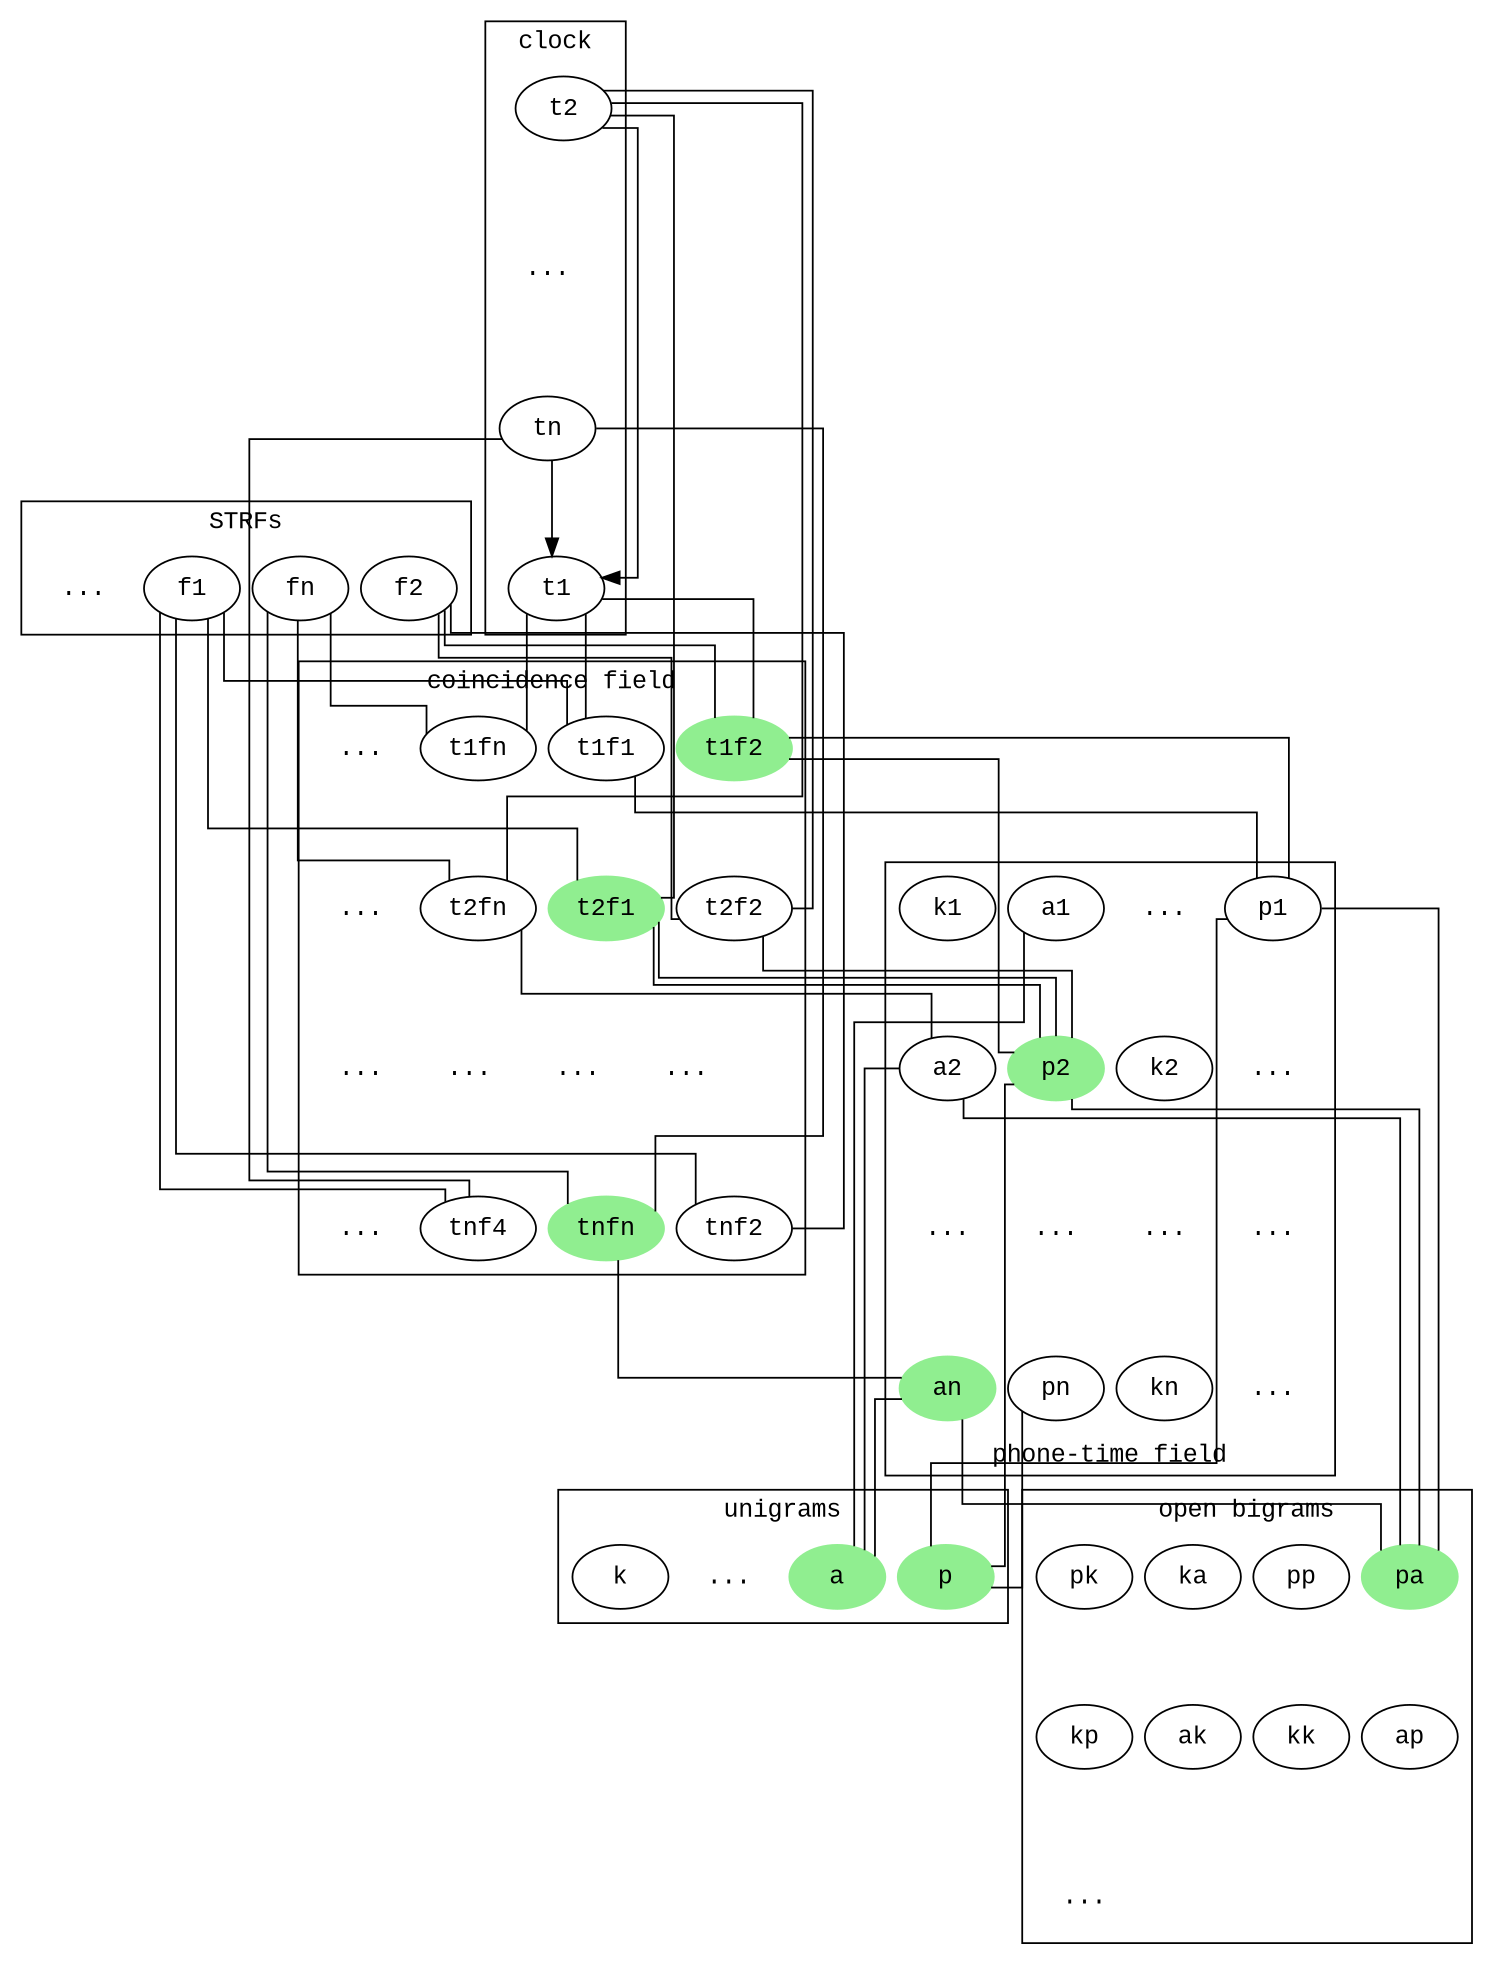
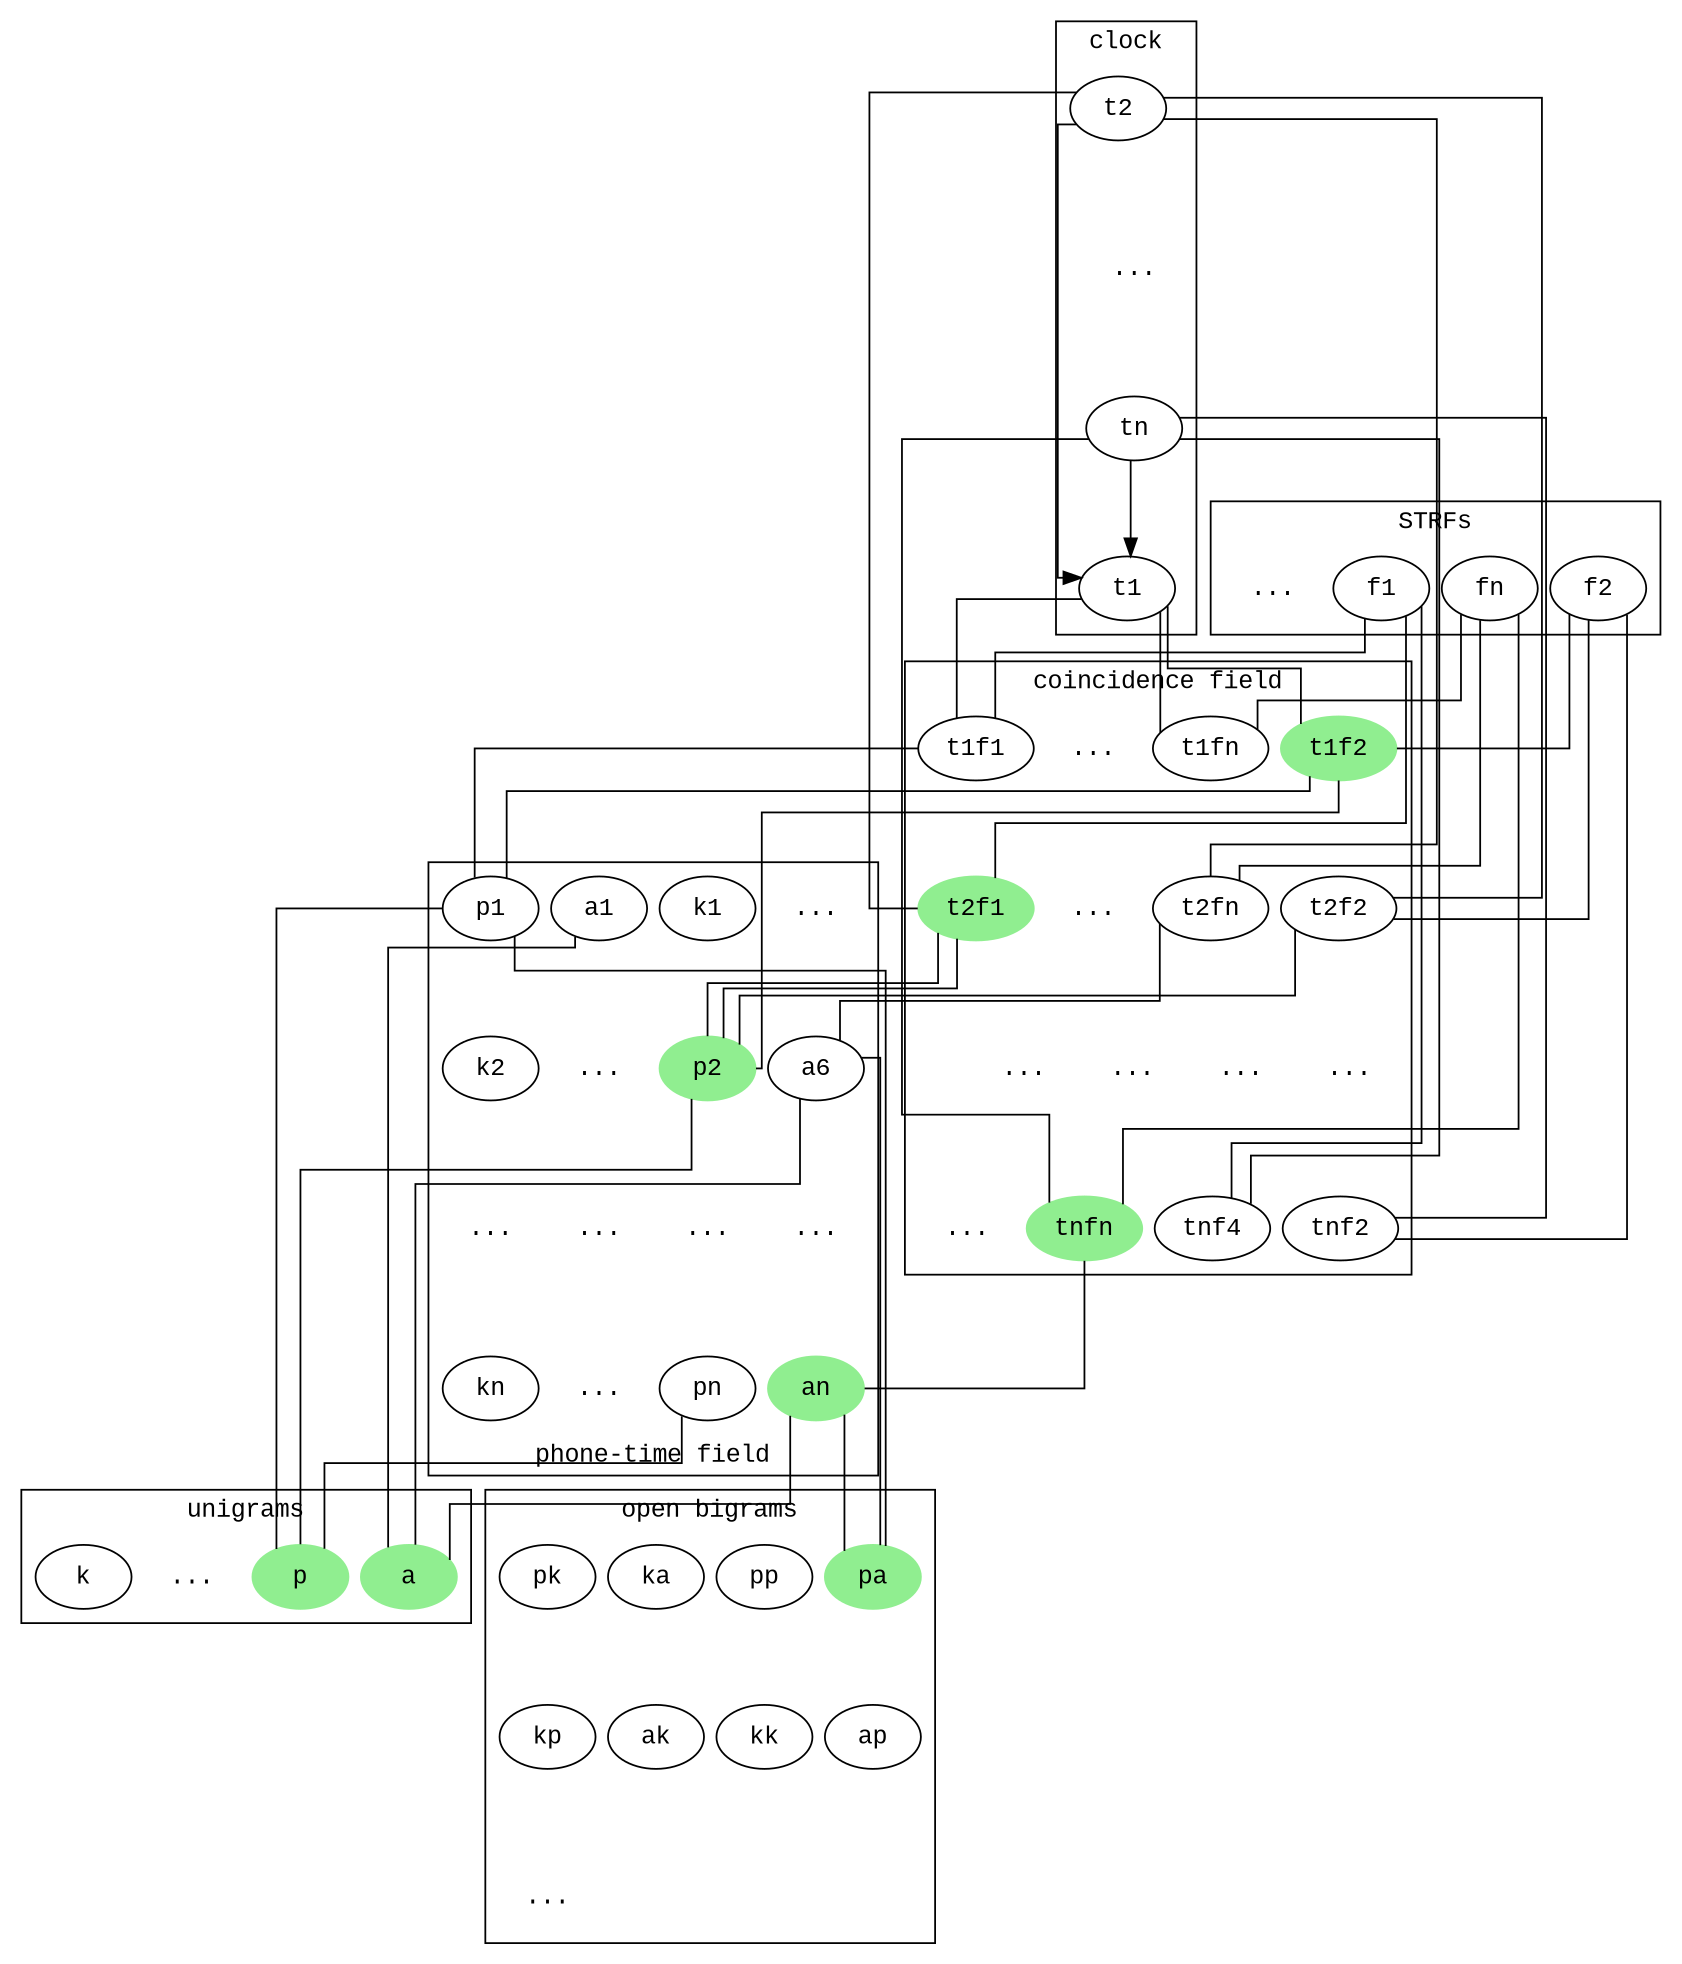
(948, 1068) -> (816, 1068)
(1419, 1149) -> none
(194, 1154) -> (1546, 908)
